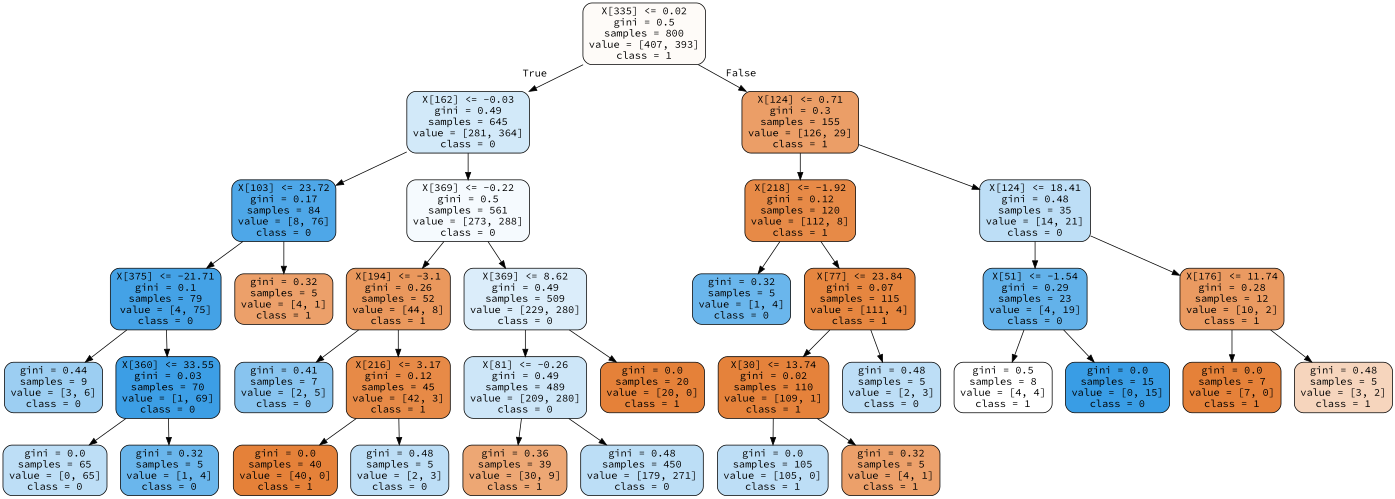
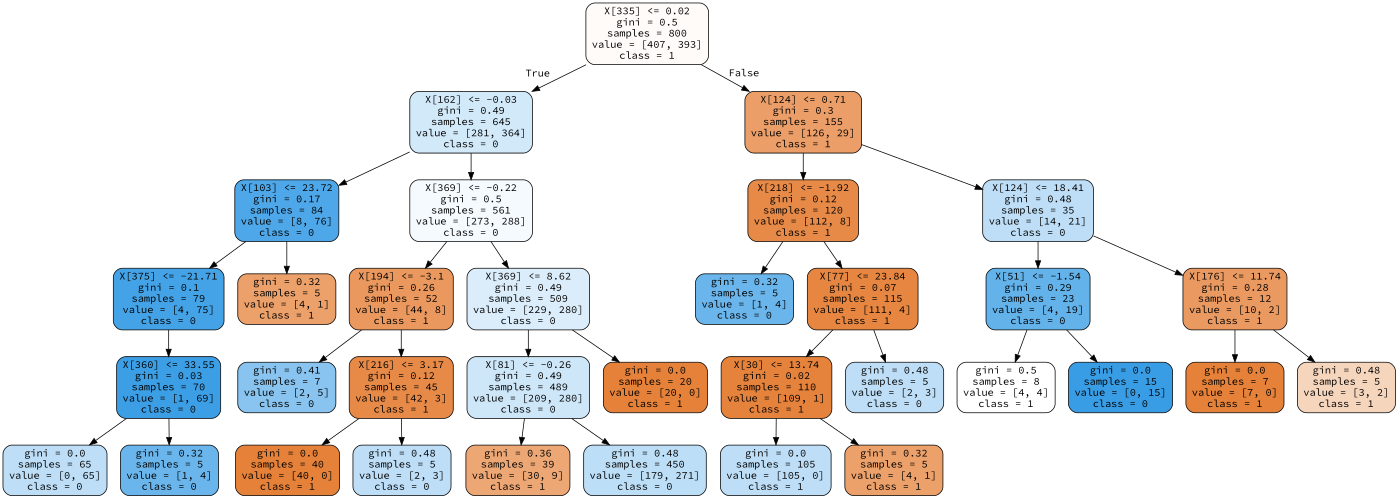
(54, 388) -> none
